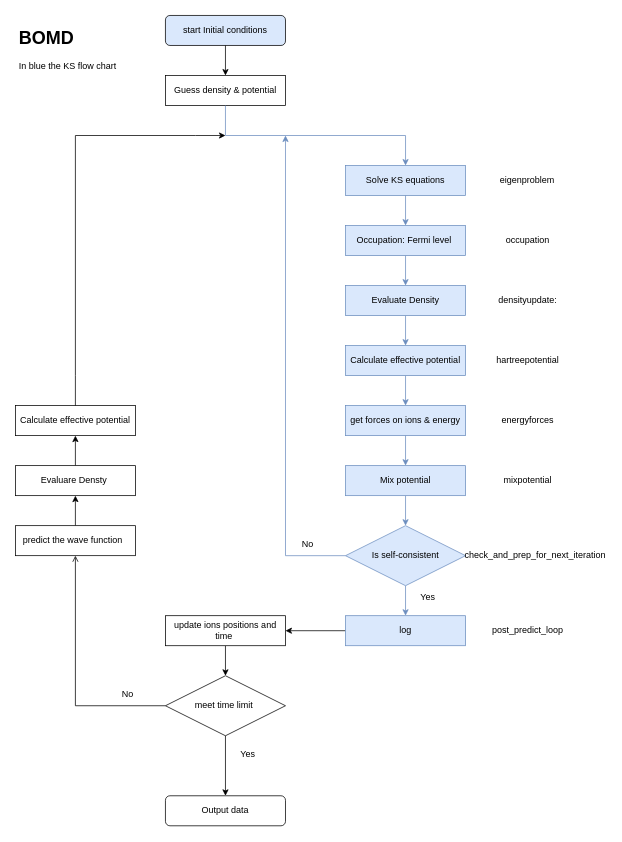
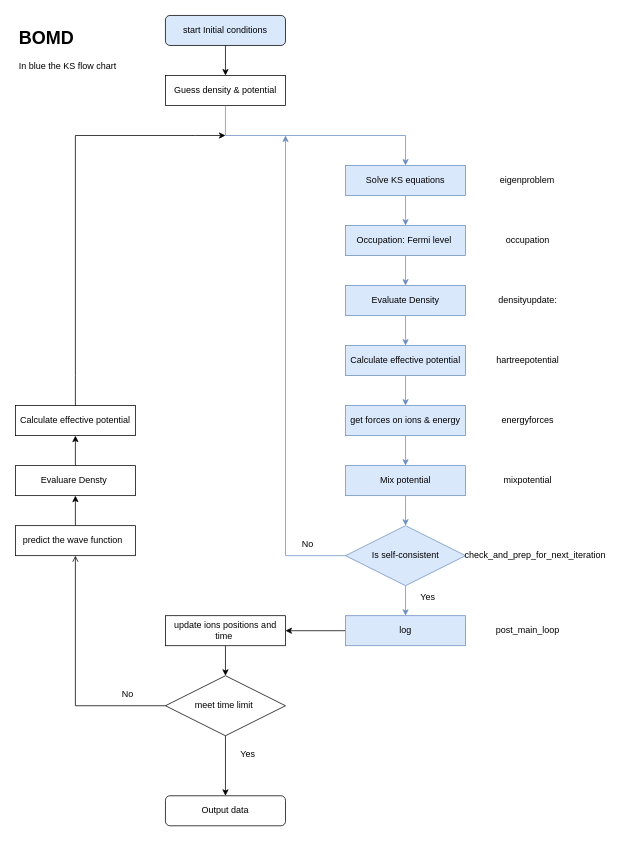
(528, 630) -> (528, 630)
